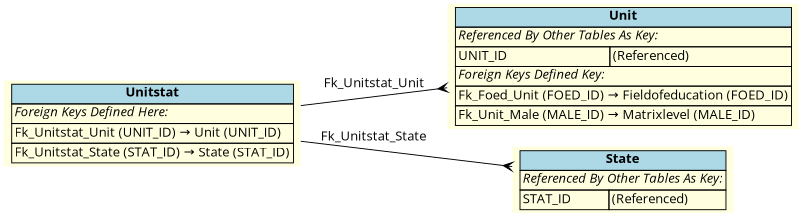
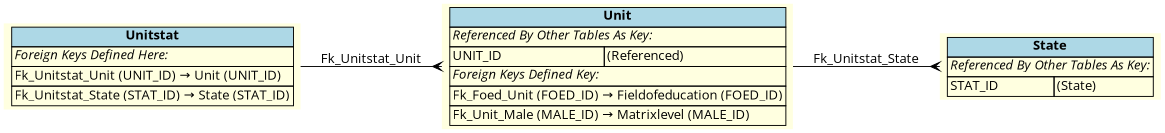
(402, 153) -> (862, 66)
(650, 199) -> (1077, 86)
